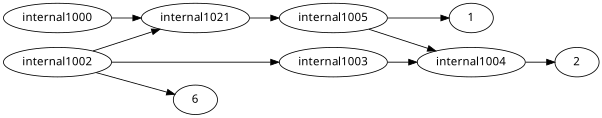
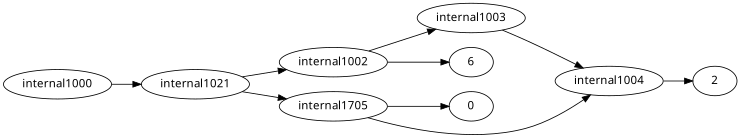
(333, 18) -> (333, 106)
(471, 18) -> (471, 106)
(123, 41) -> (260, 74)
